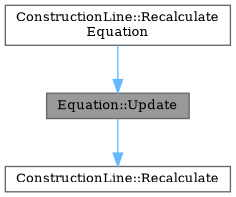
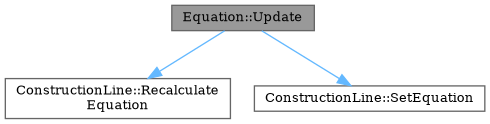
(118, 62) -> (192, 51)
(118, 179) -> (370, 99)
